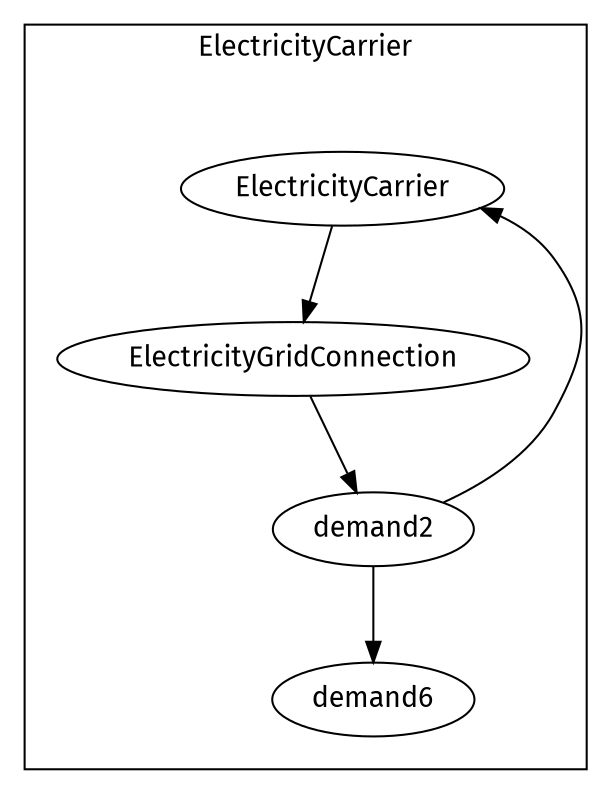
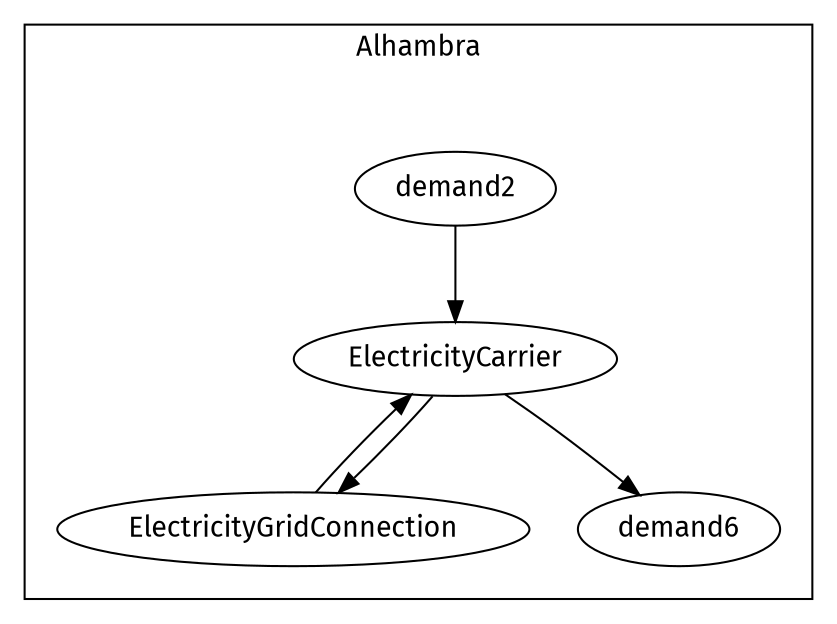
(306, 48) -> (418, 48)
(333, 443) -> (355, 450)
(373, 612) -> (577, 446)
